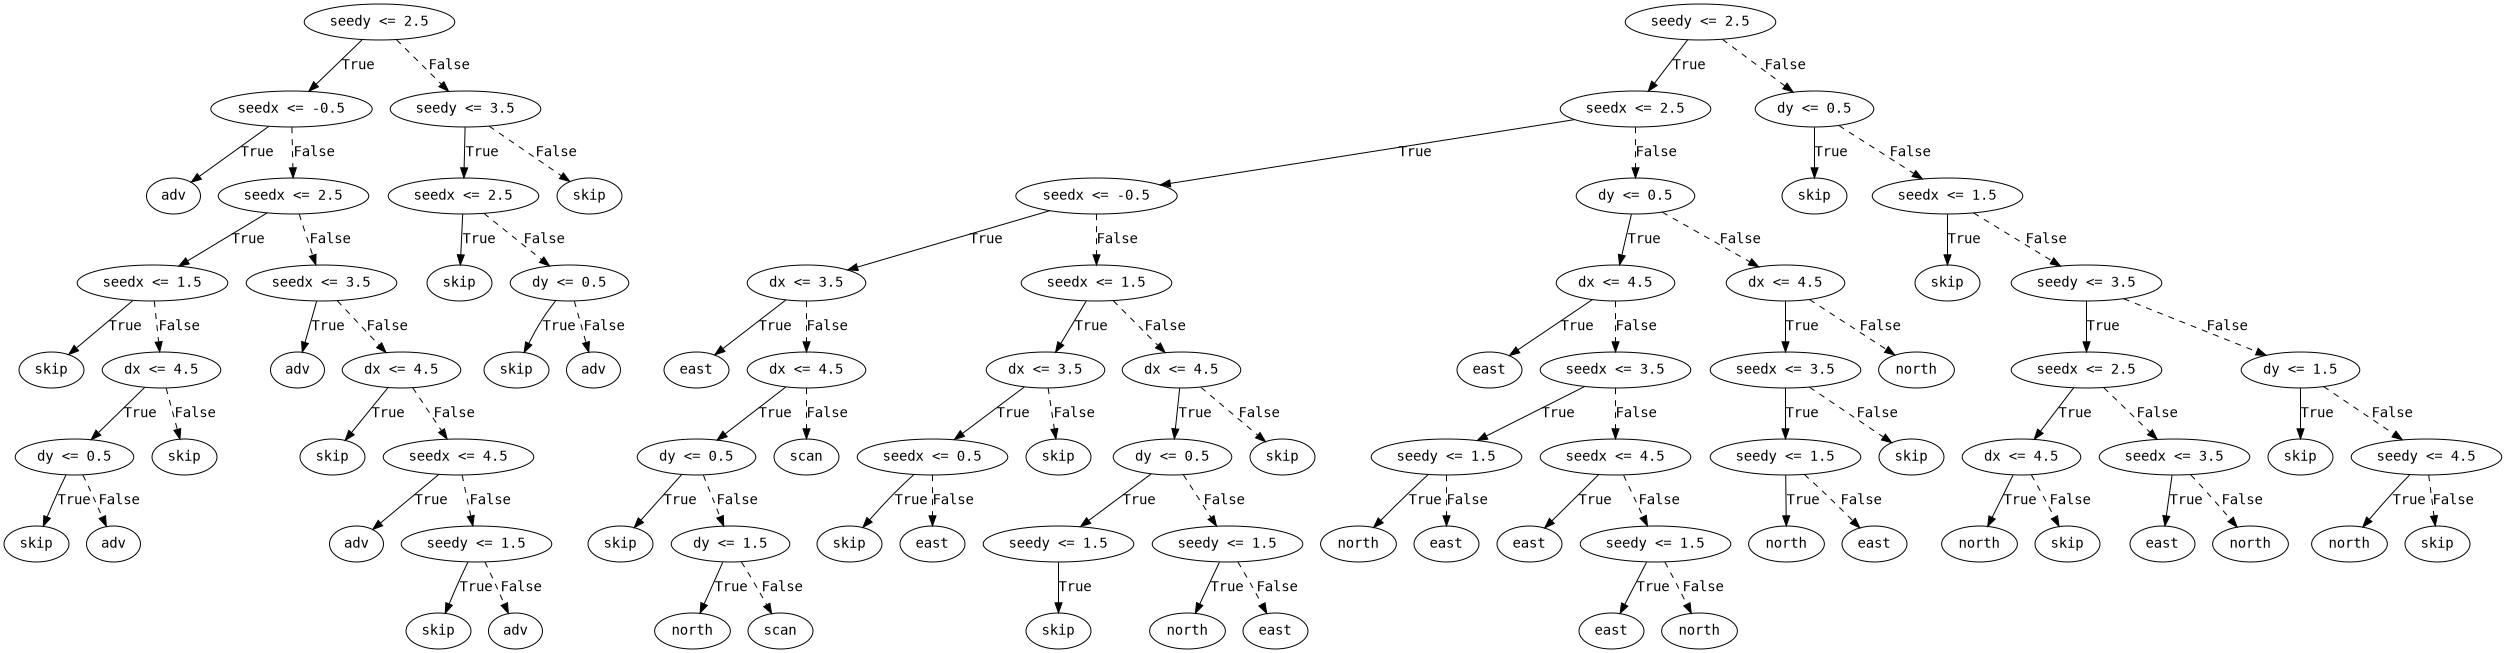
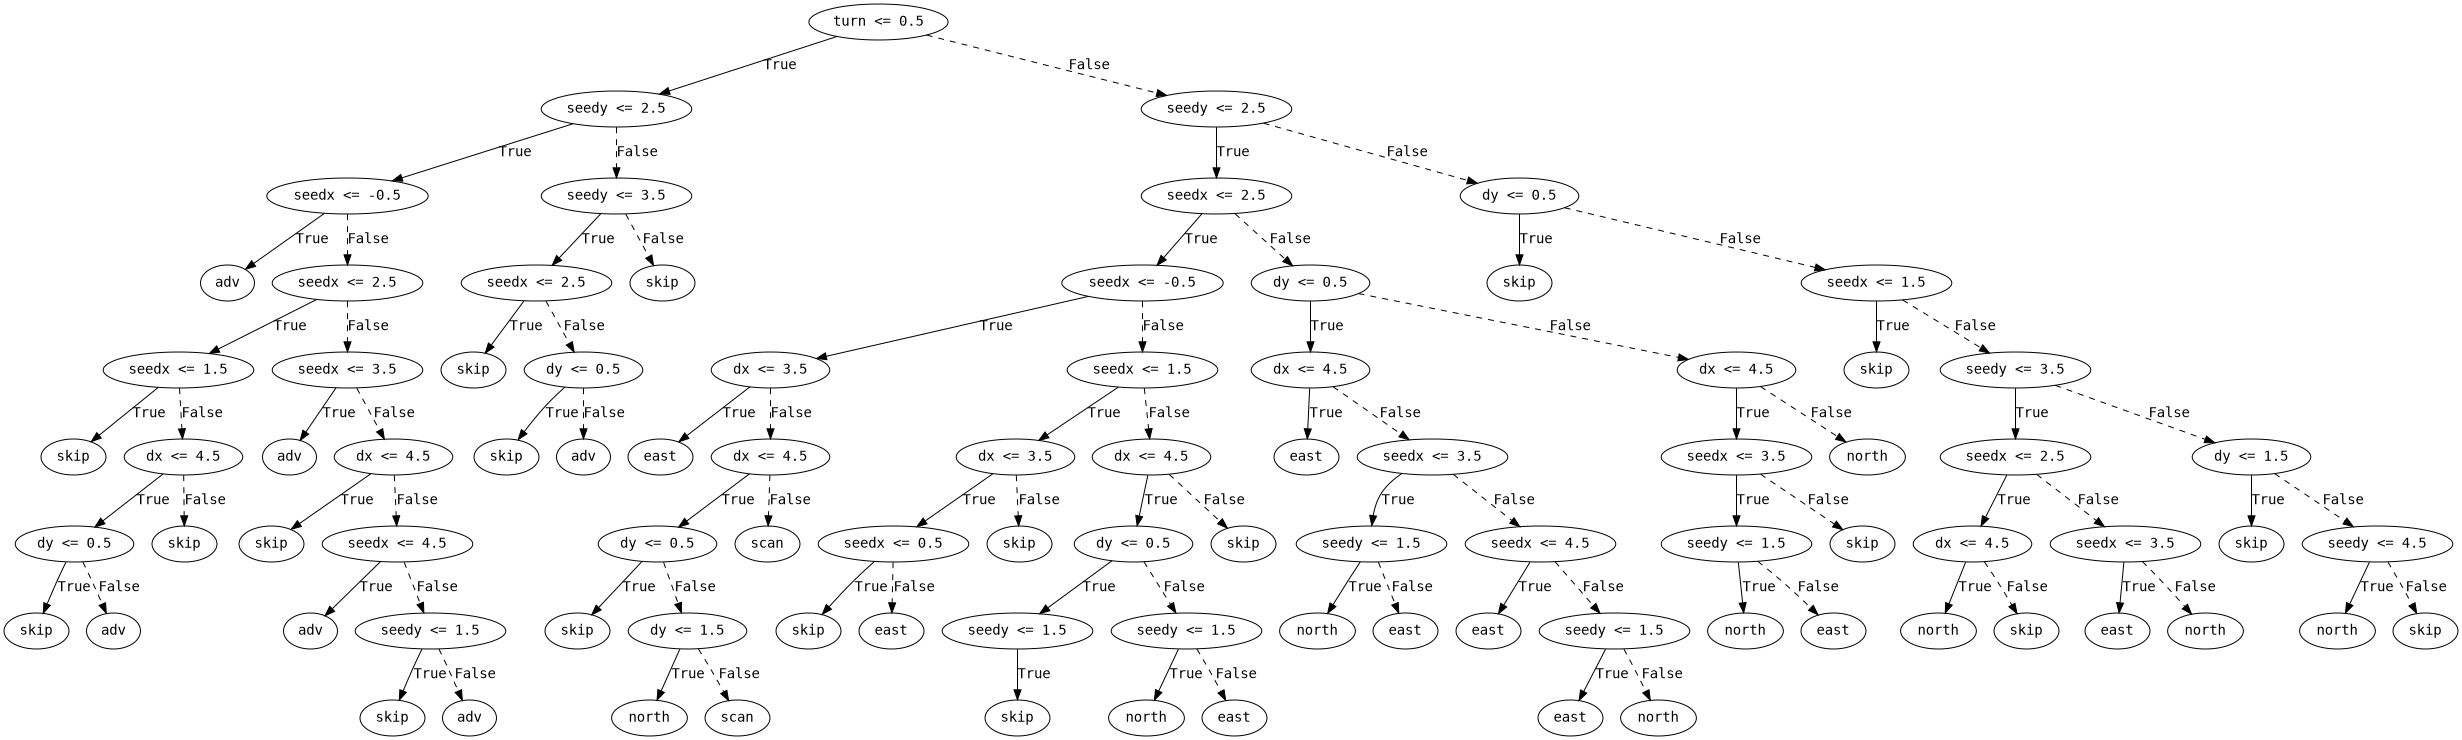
none -> (878, 22)
